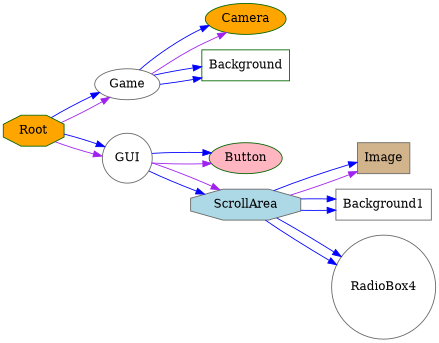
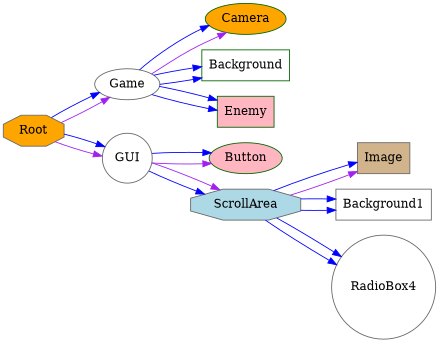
none -> (246, 112)
(34, 131) -> (34, 131)
